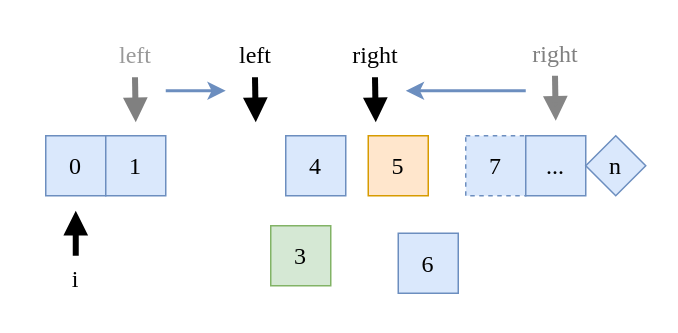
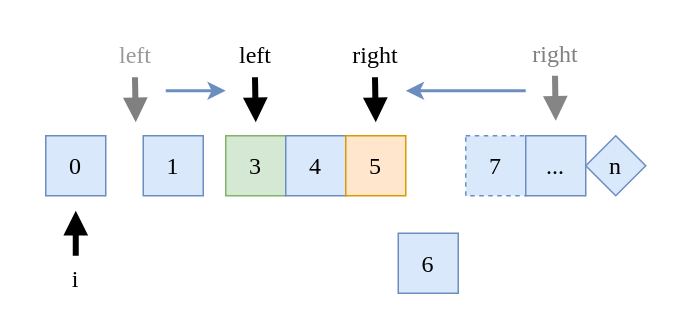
(136, 166) -> (173, 166)
(398, 166) -> (376, 166)
(301, 256) -> (256, 166)
